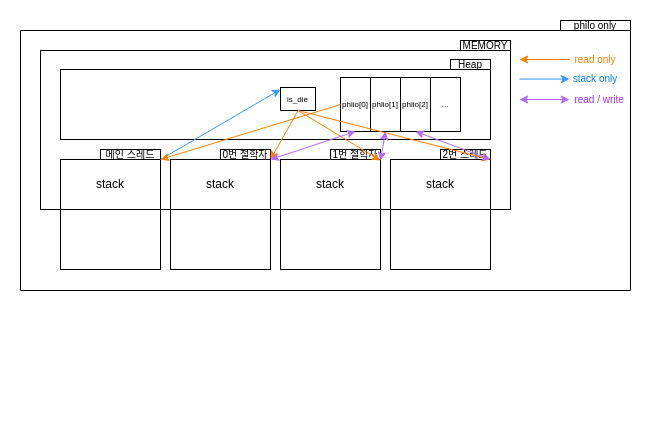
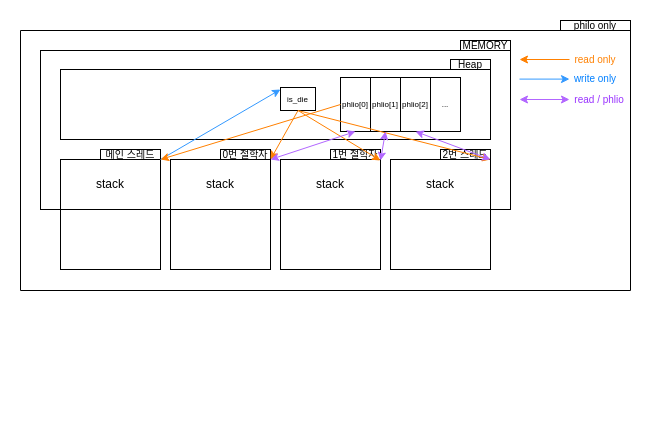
(596, 79) -> (596, 79)
(601, 100) -> (601, 100)
